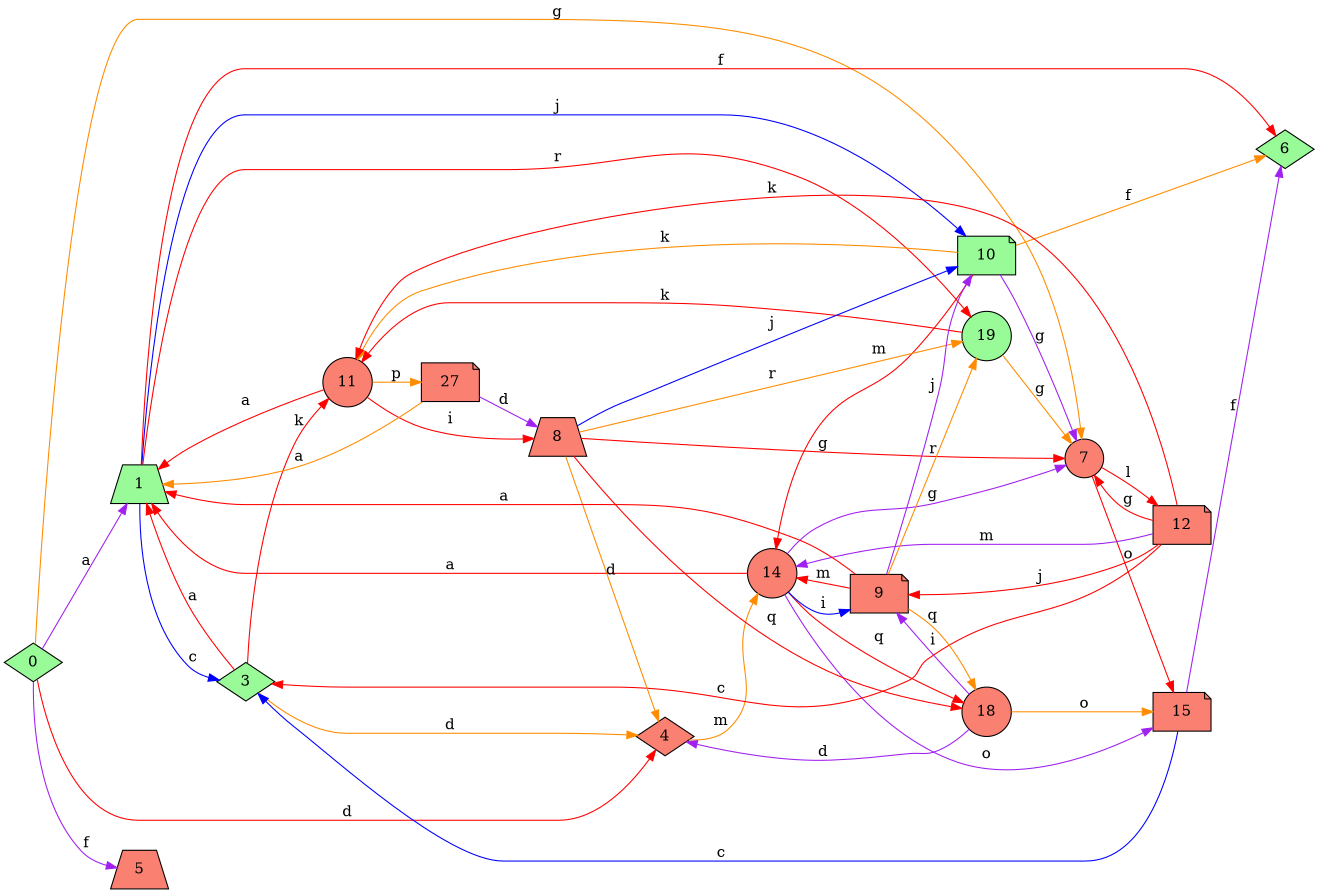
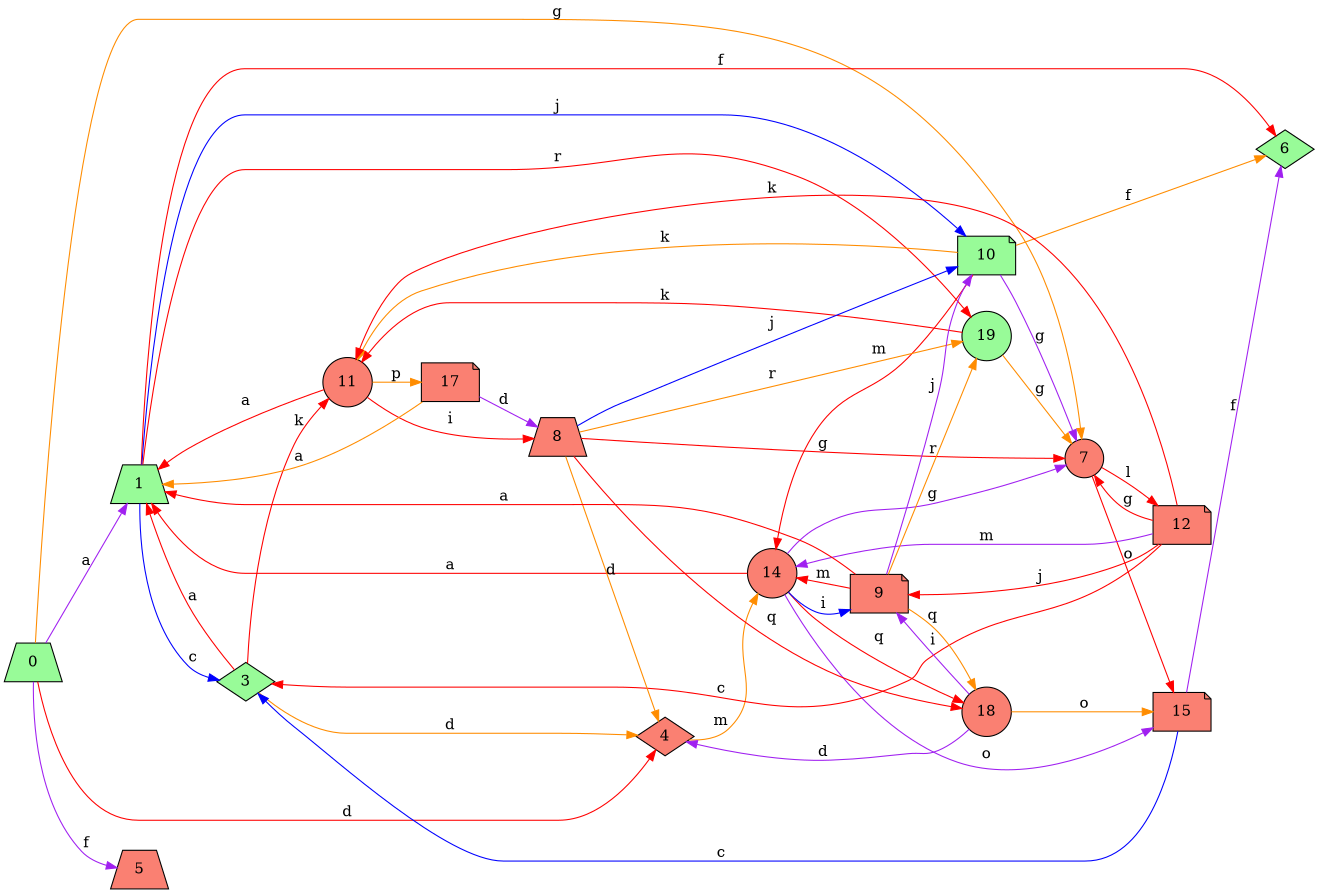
(450, 382) -> (450, 382)
(33, 662) -> (33, 662)
